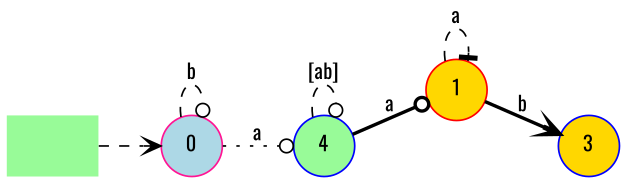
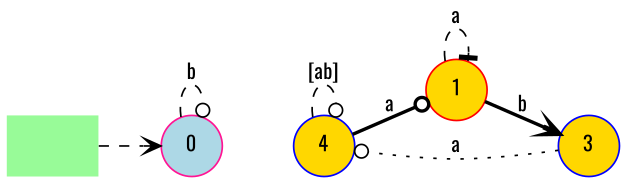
(251, 146) -> (463, 159)
(324, 146) -> (324, 146)
